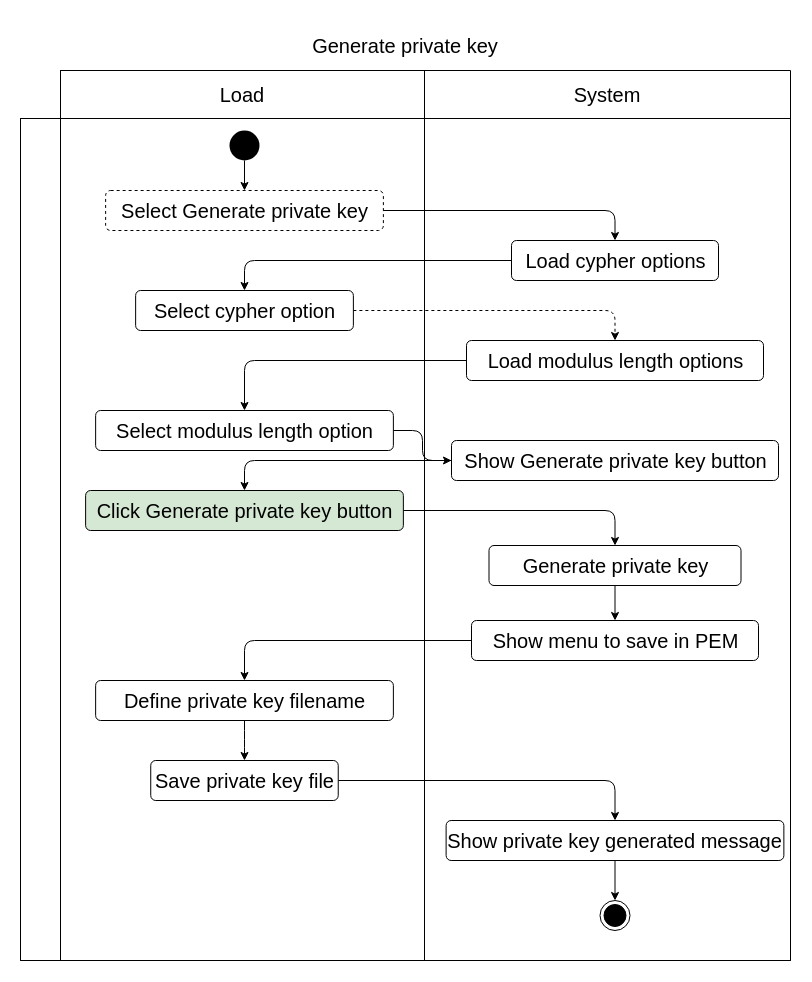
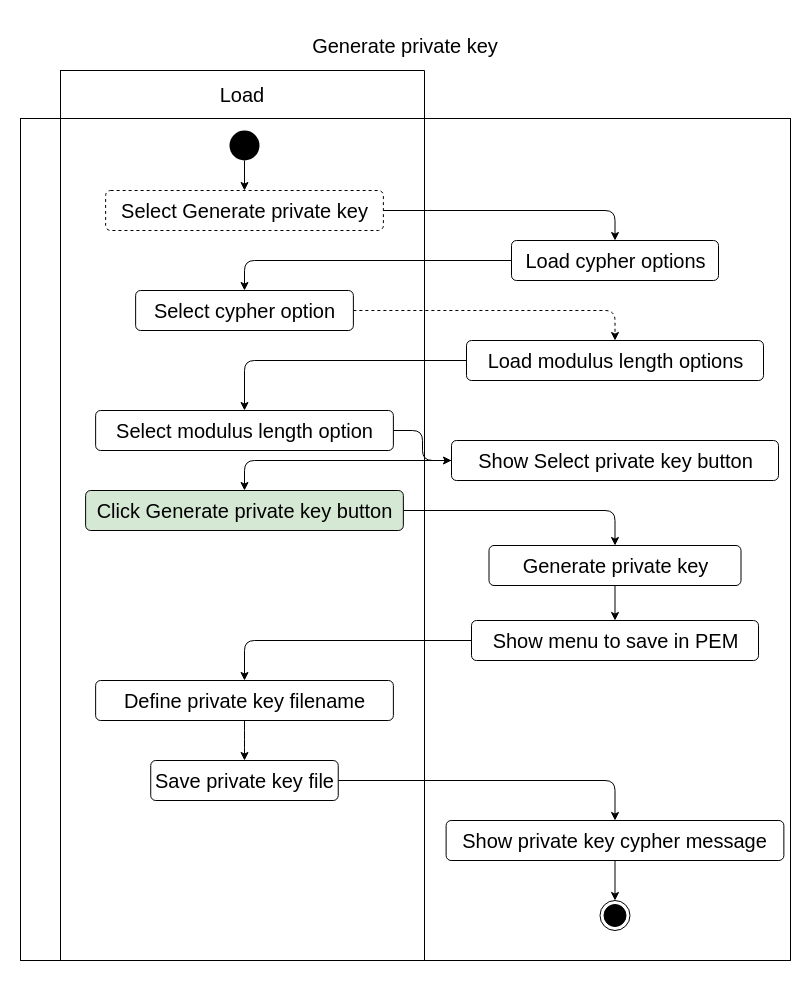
(608, 95) -> none
(616, 461) -> (616, 461)
(615, 841) -> (615, 841)
